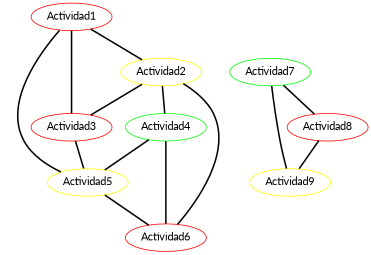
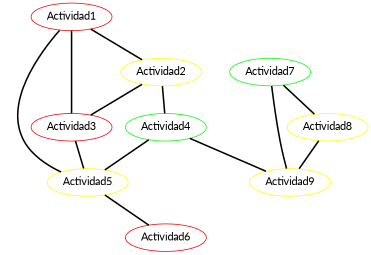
(328, 127) -> (328, 127)
(217, 153) -> none
(166, 182) -> (228, 155)
